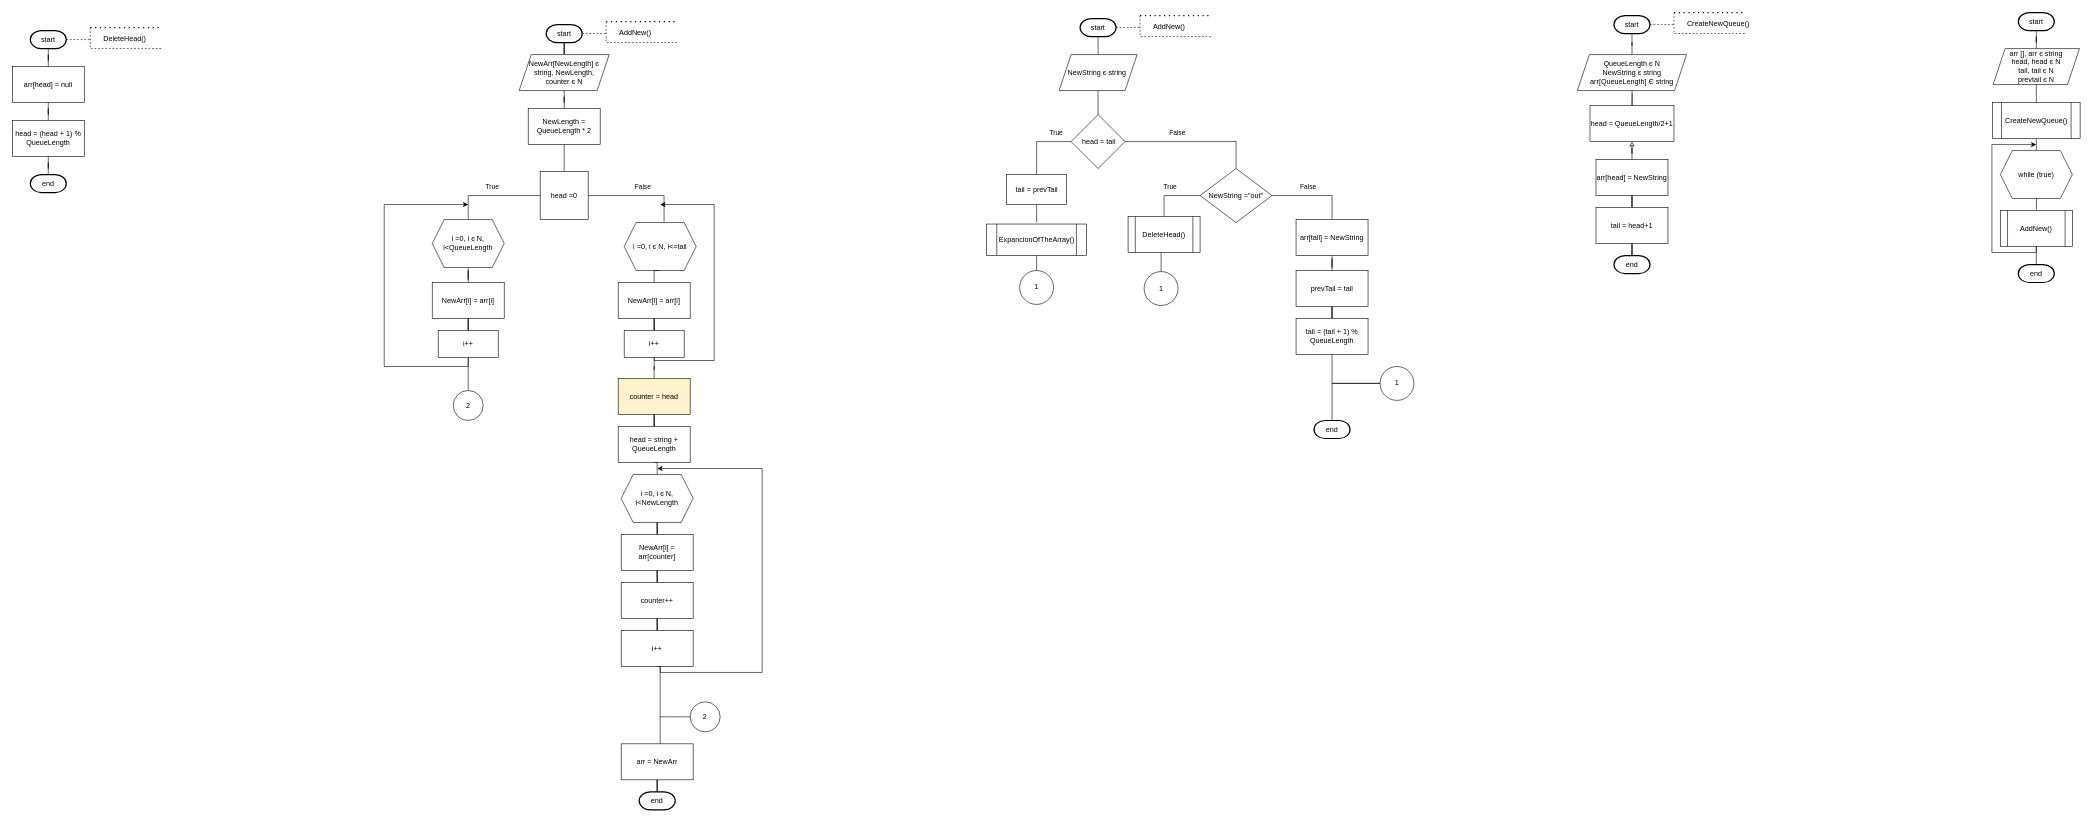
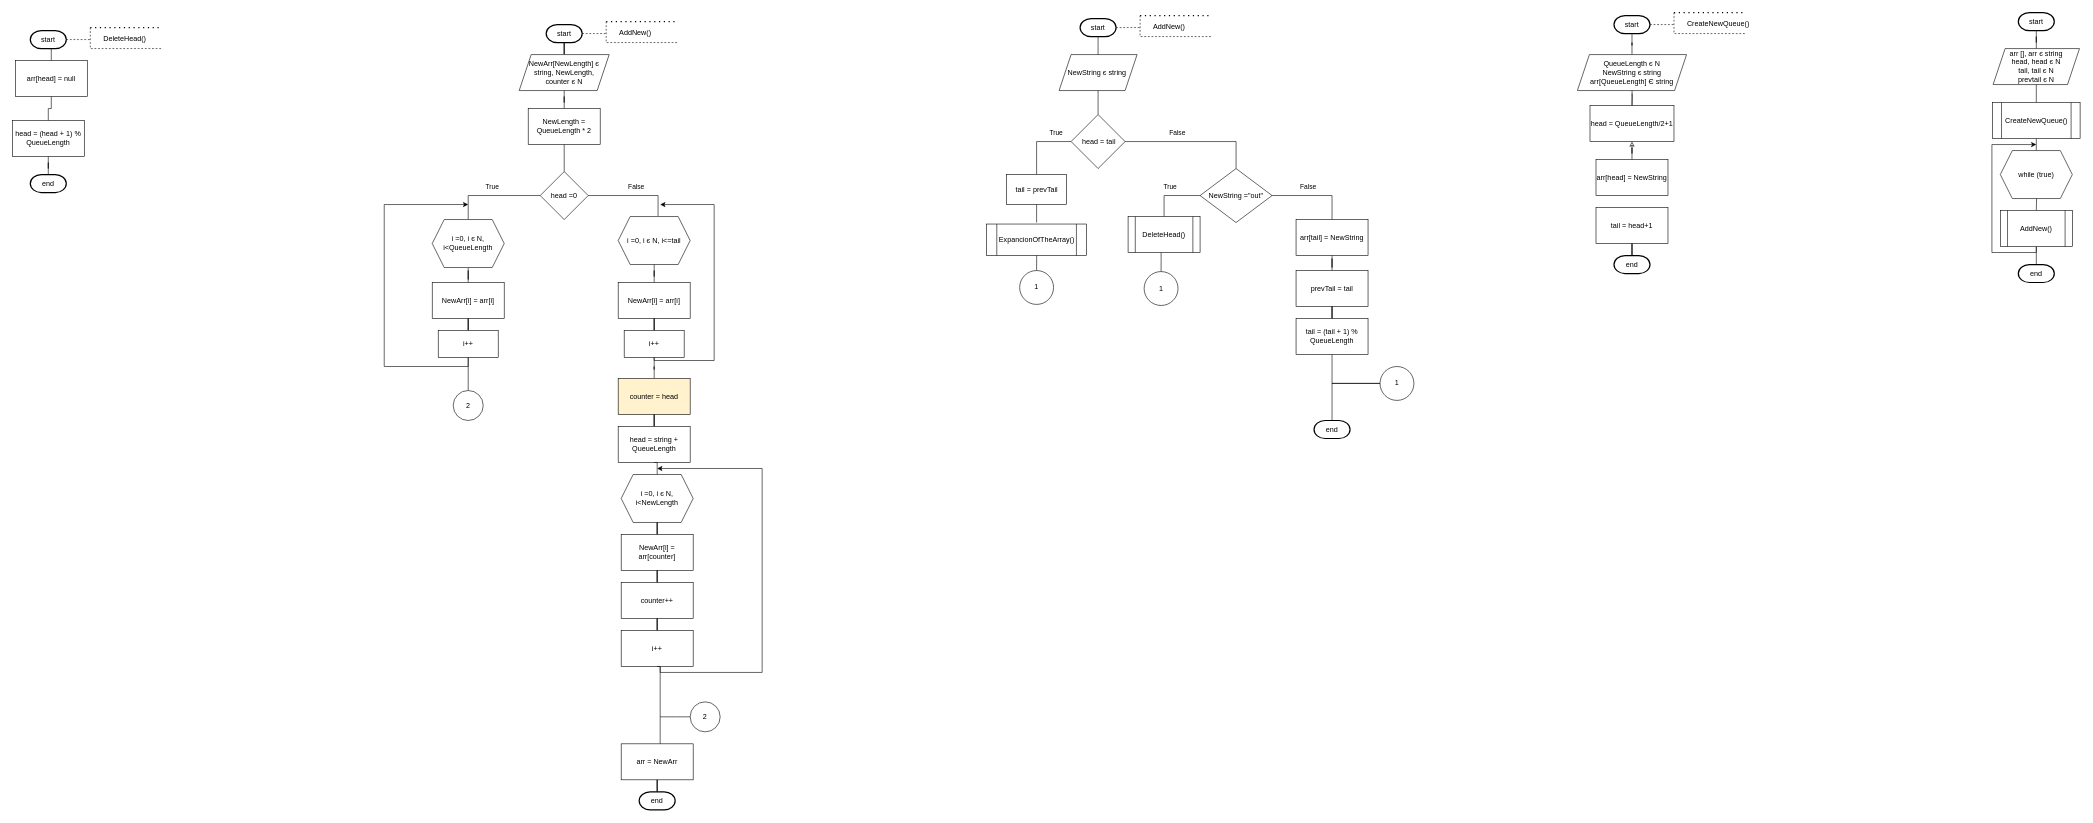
(48, 84) -> (51, 78)
(564, 195) -> (564, 195)
(1632, 201) -> none
(660, 246) -> (654, 240)
